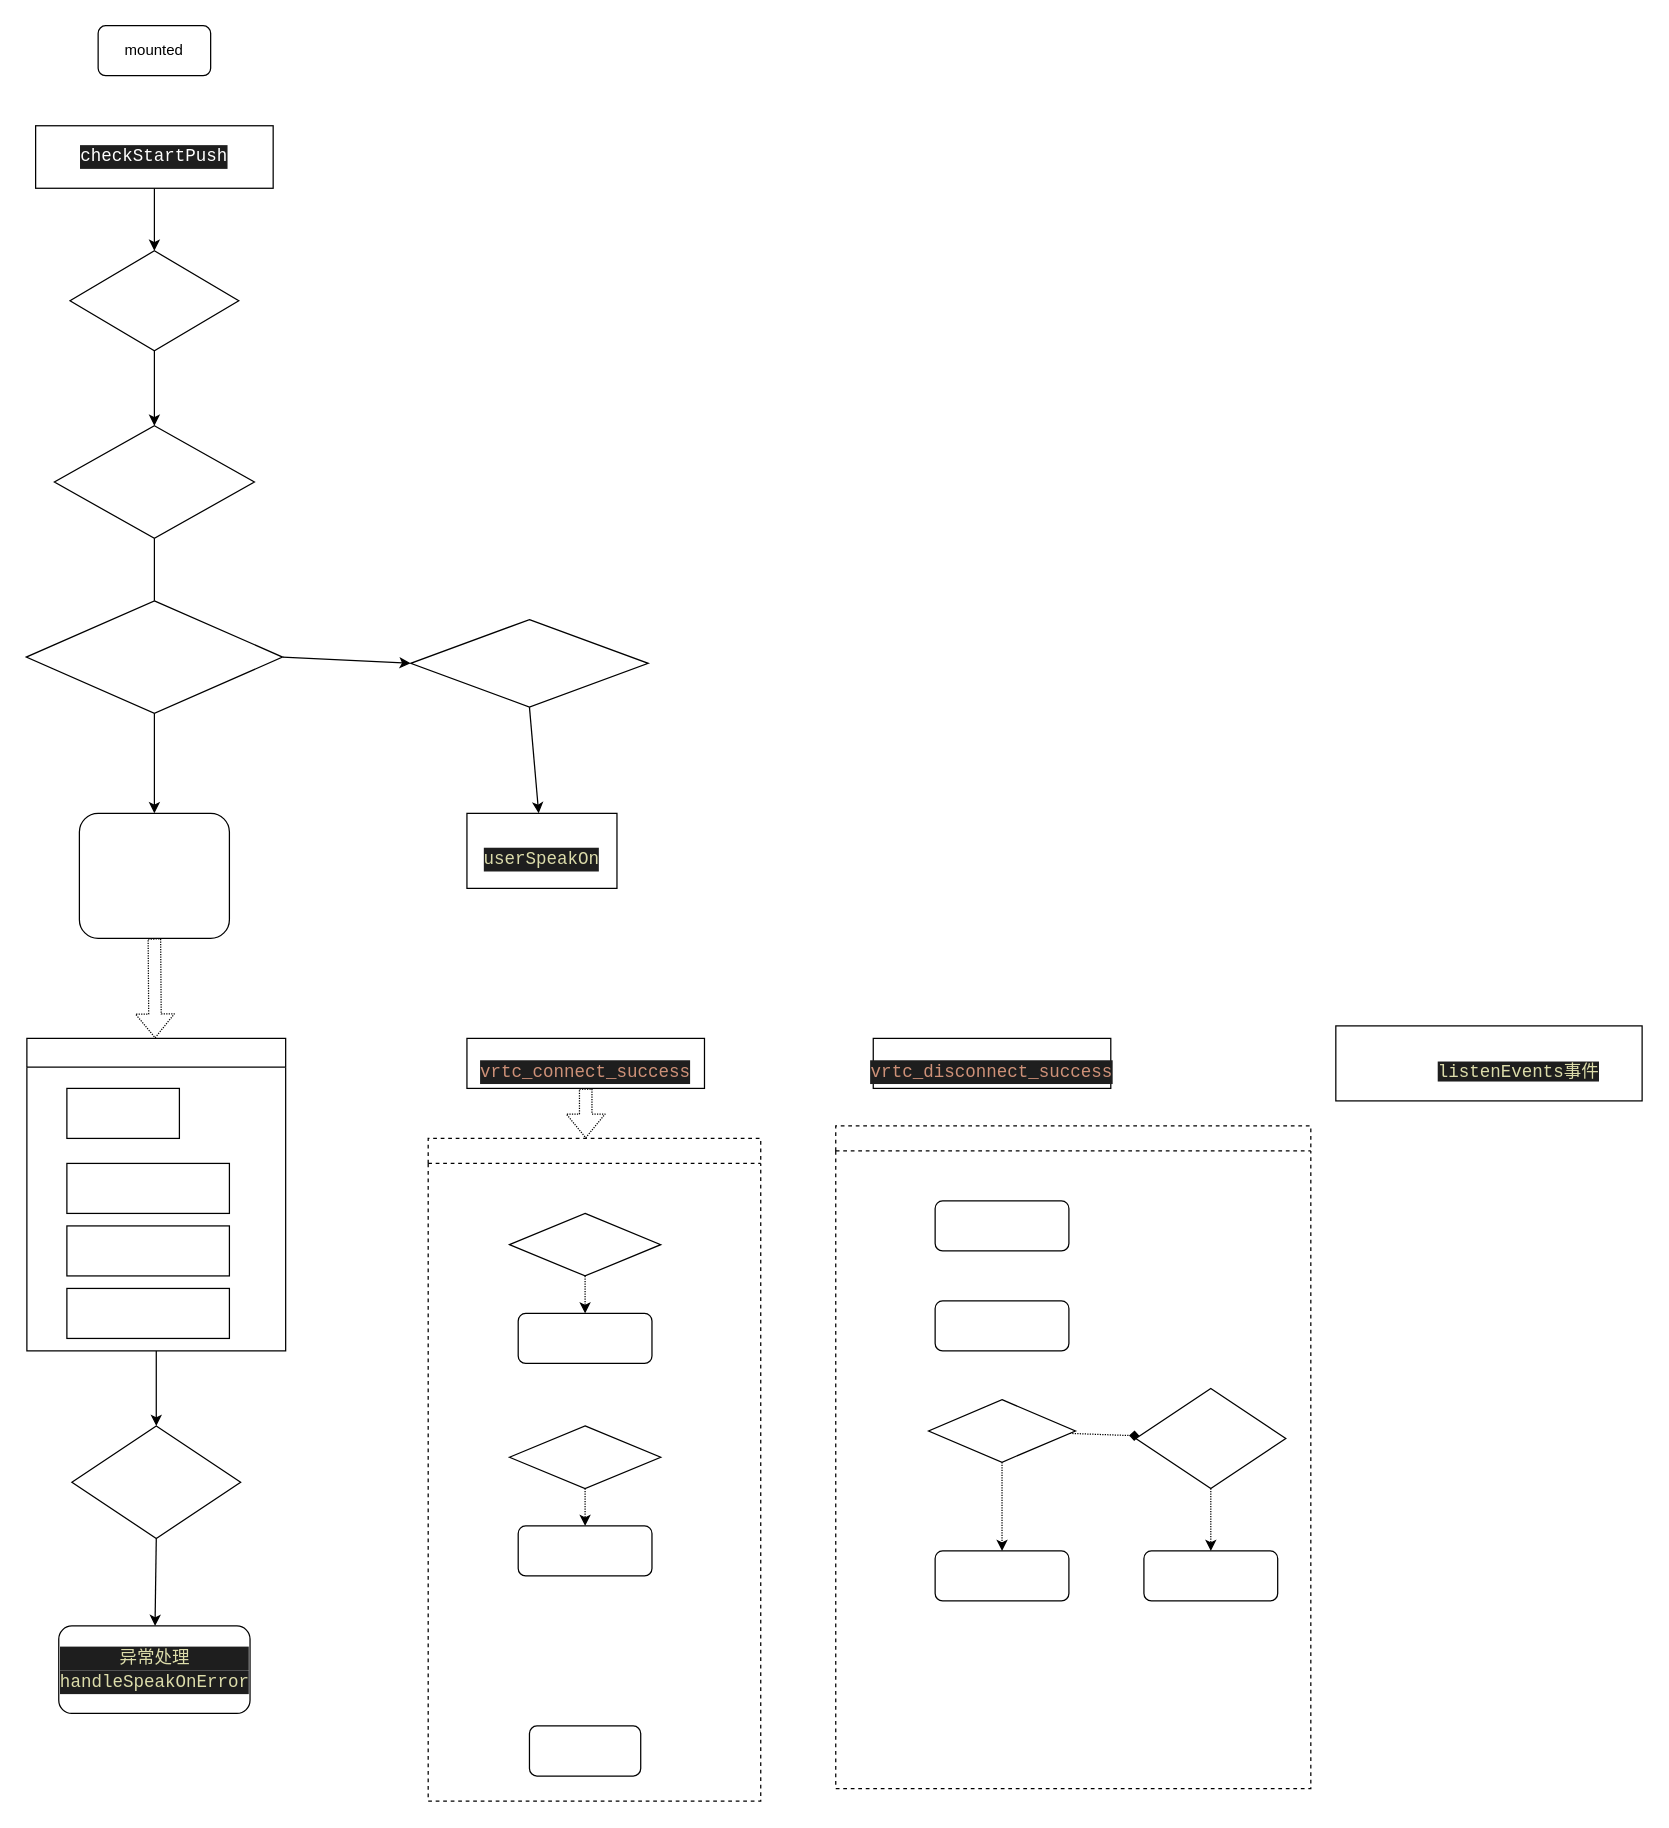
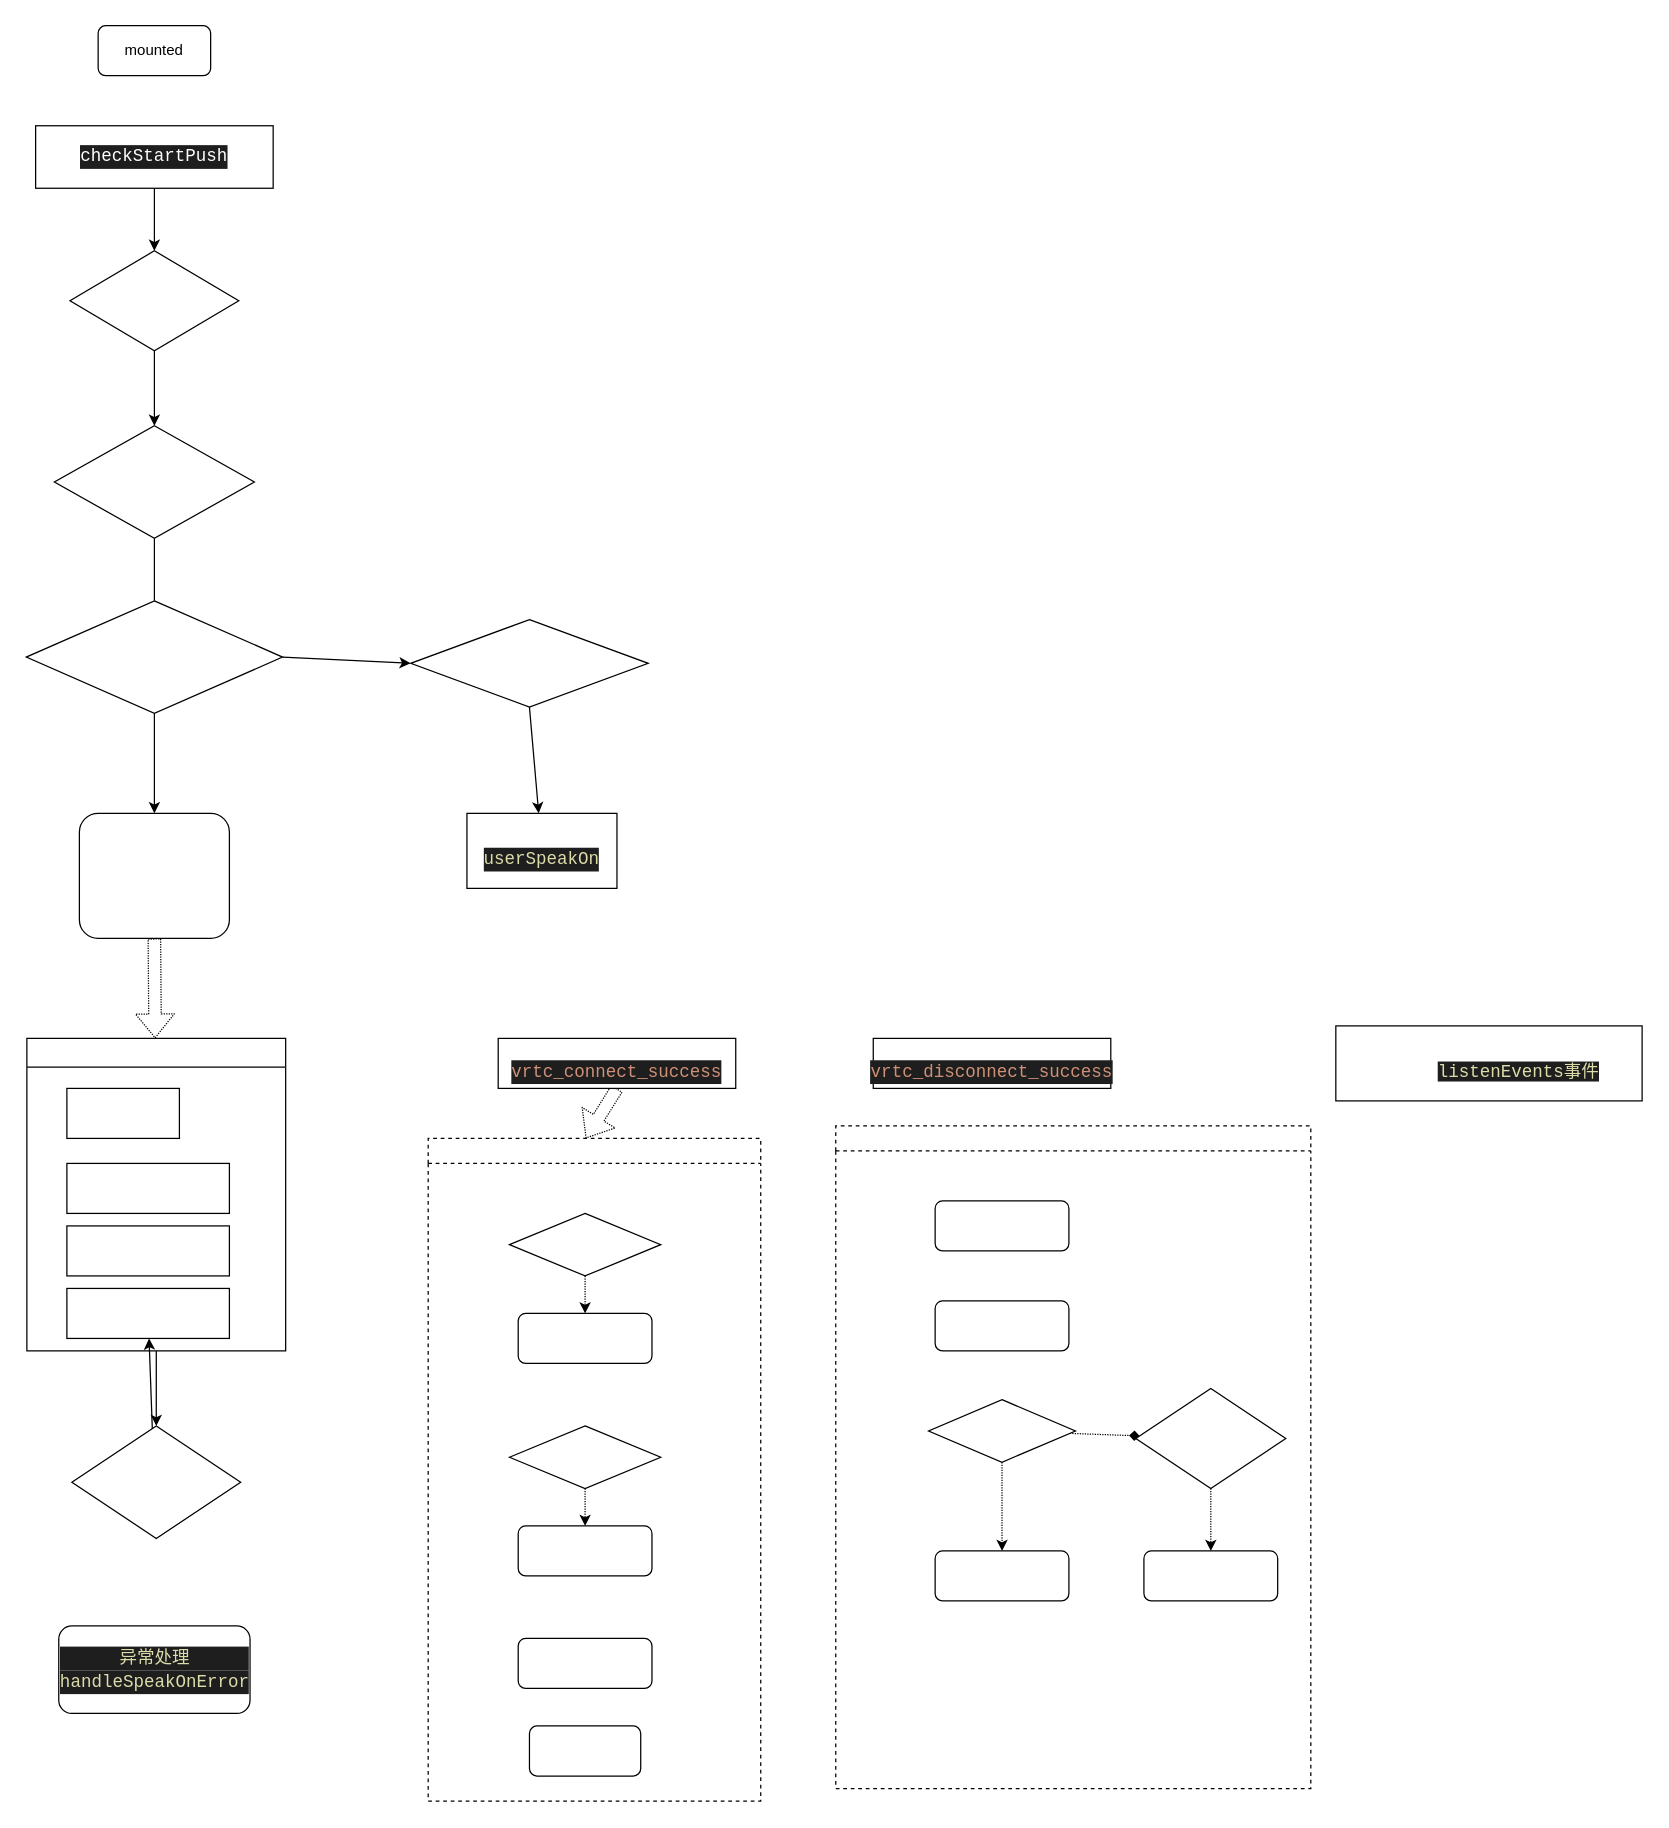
(586, 1063) -> (617, 1063)
(156, 1577) -> (151, 1388)
none -> (585, 1663)
